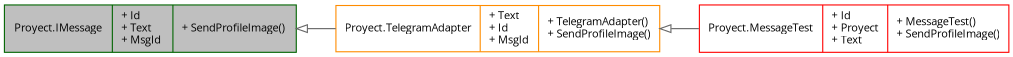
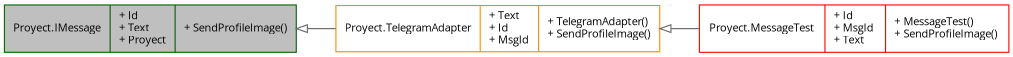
(855, 28) -> (854, 28)
(142, 40) -> (143, 40)
